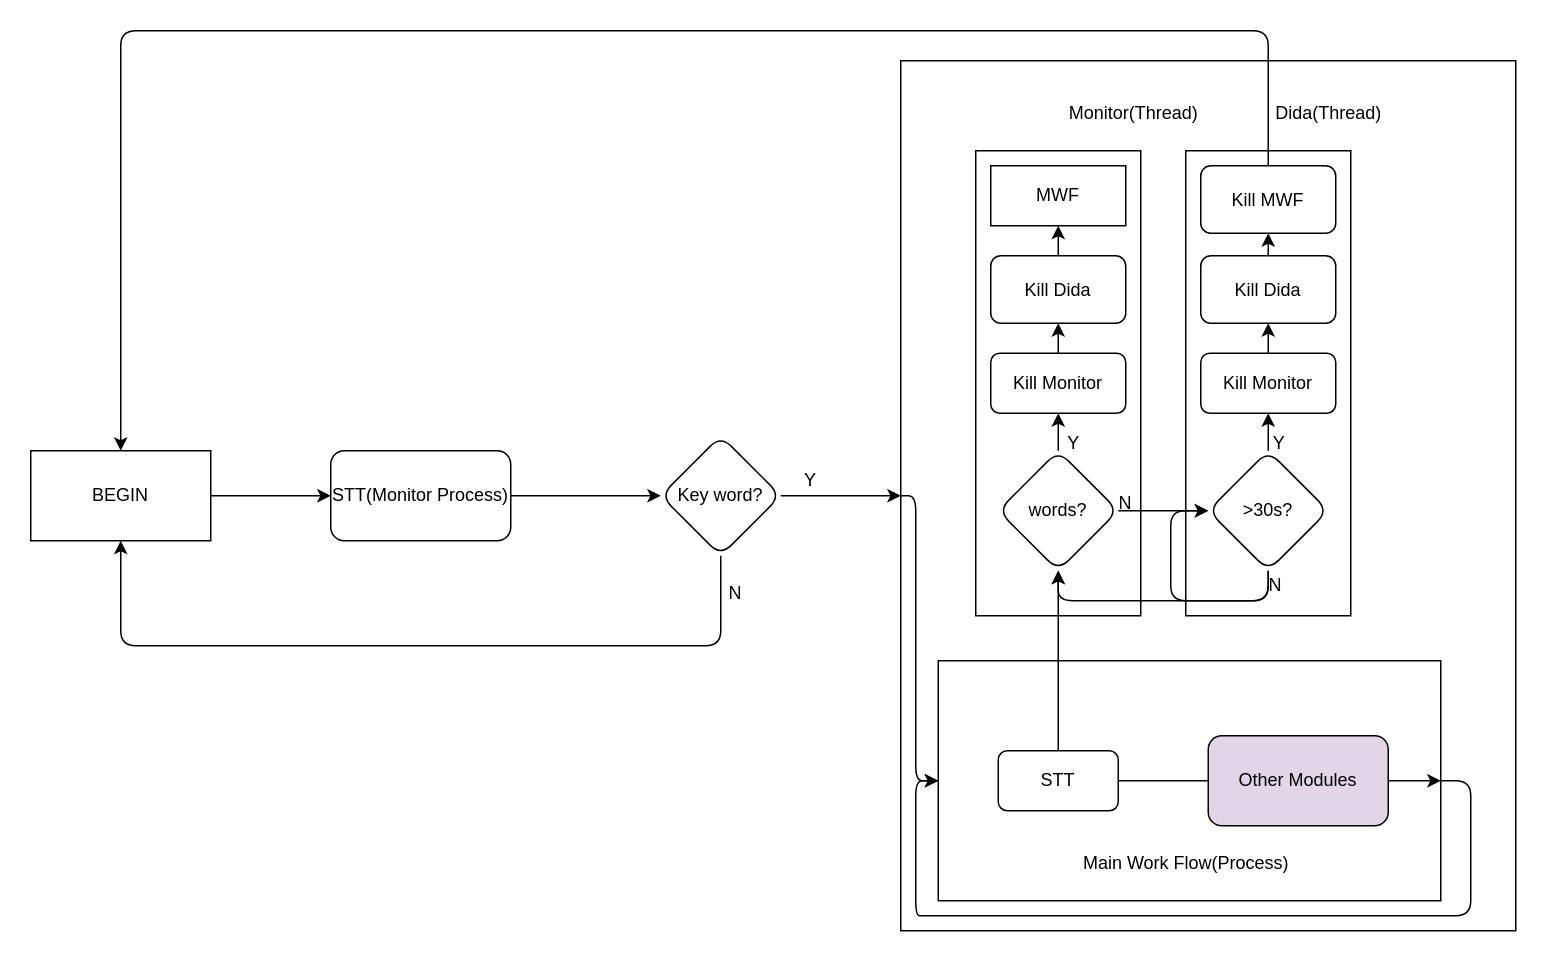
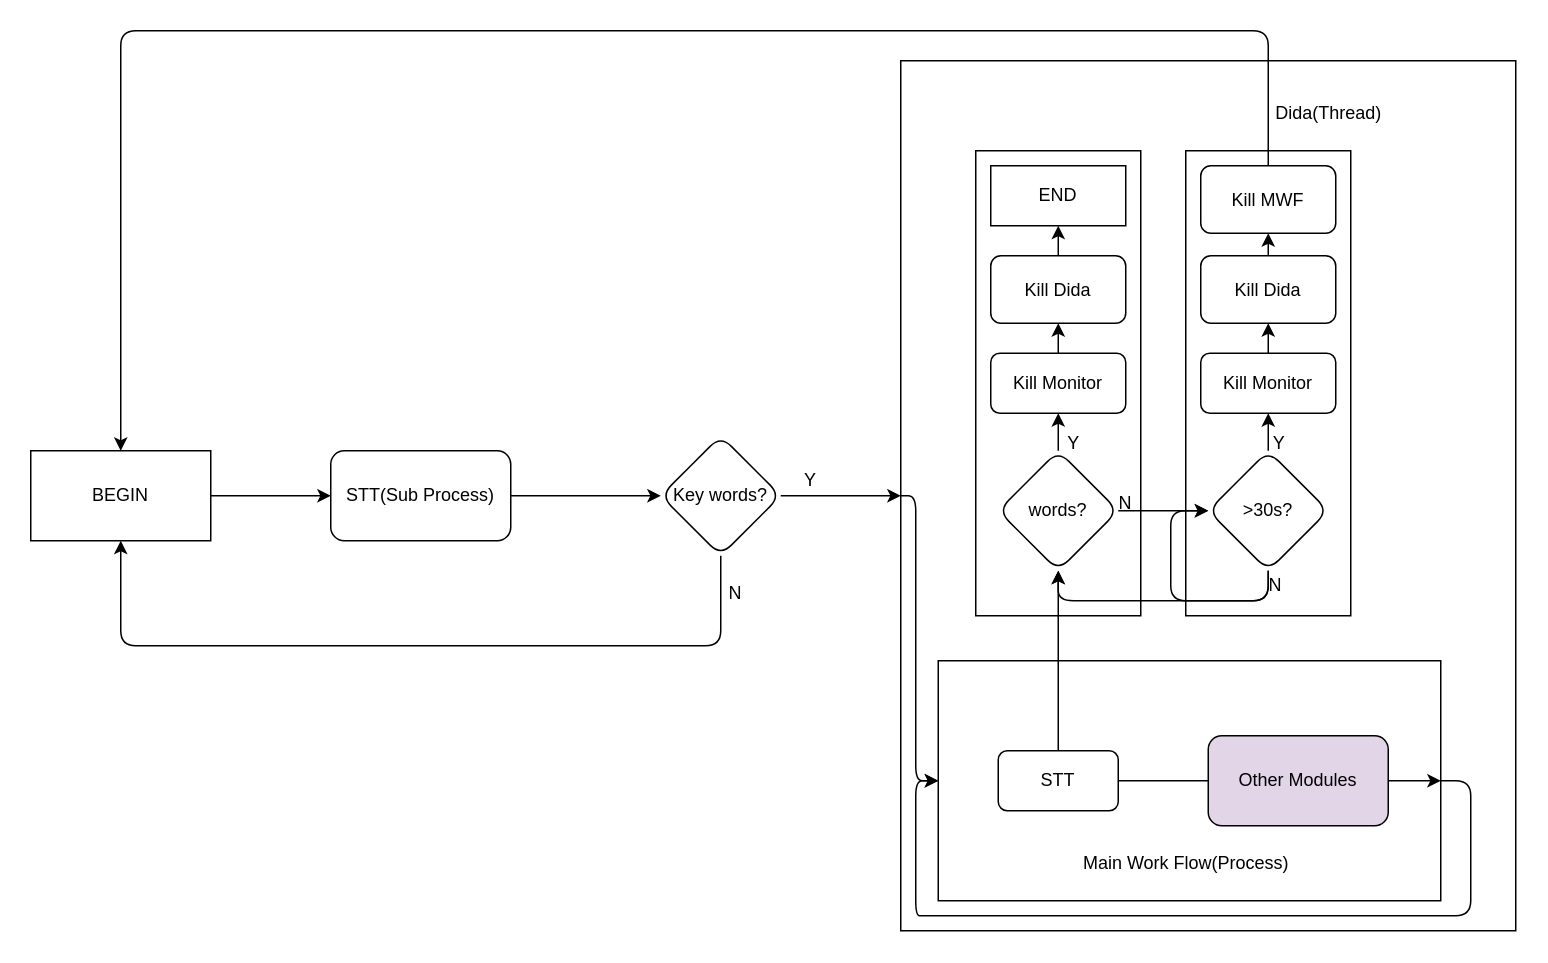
(1133, 113) -> none
(1058, 196) -> (1058, 196)
(421, 496) -> (421, 496)
(721, 496) -> (721, 496)
